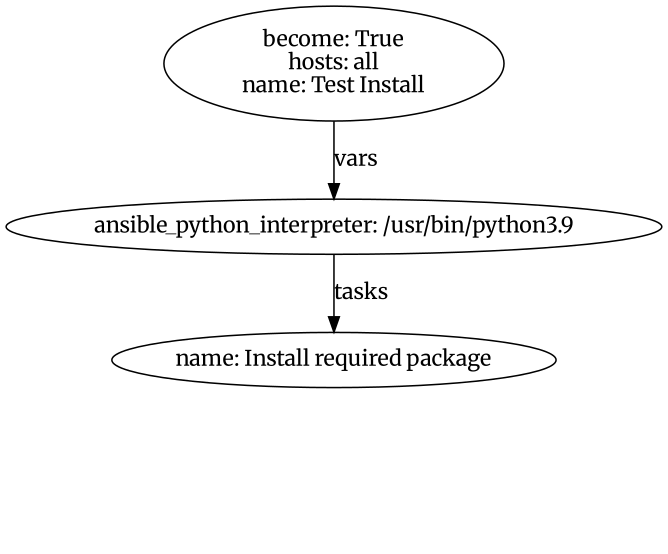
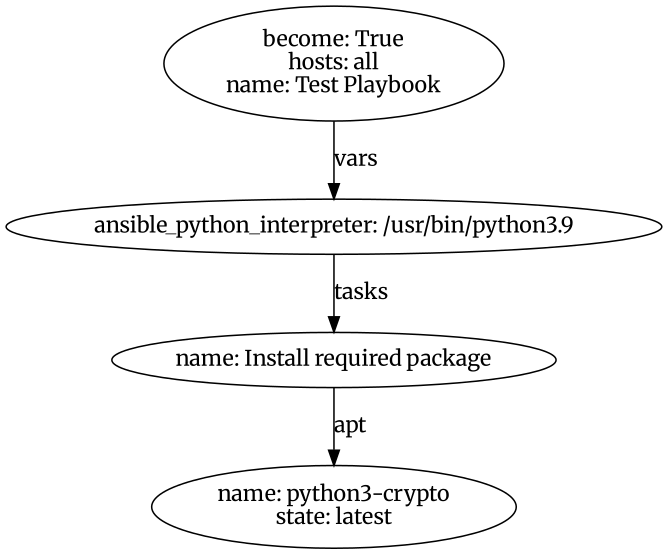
(334, 64) -> (334, 64)
none -> (334, 507)
